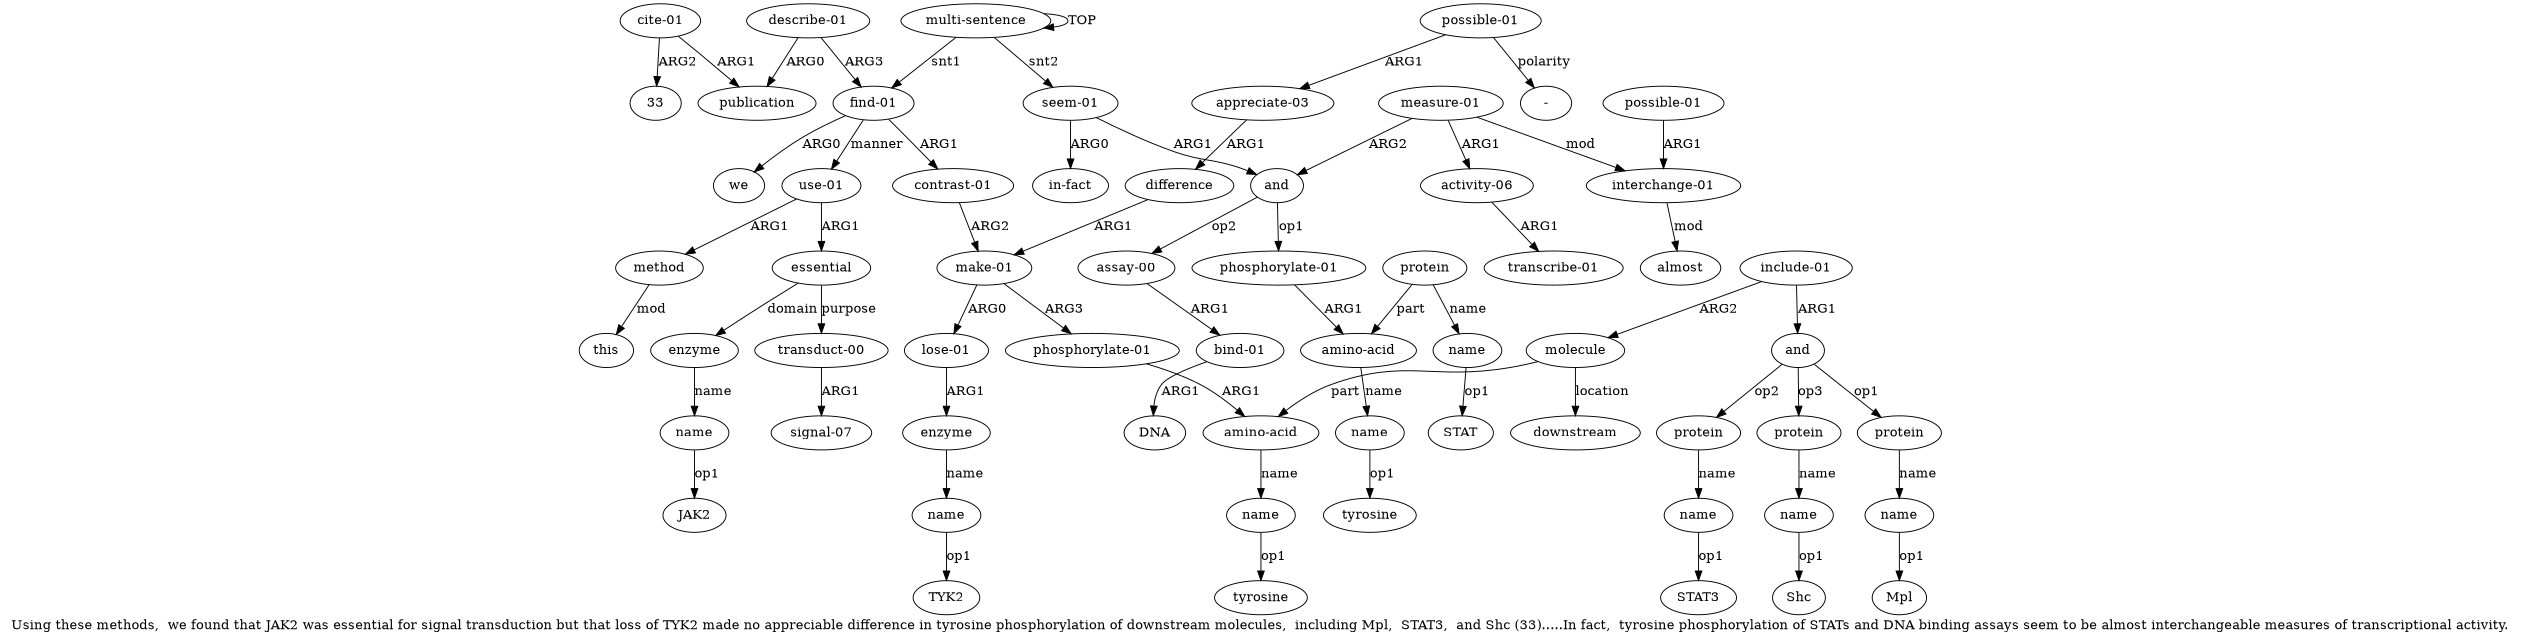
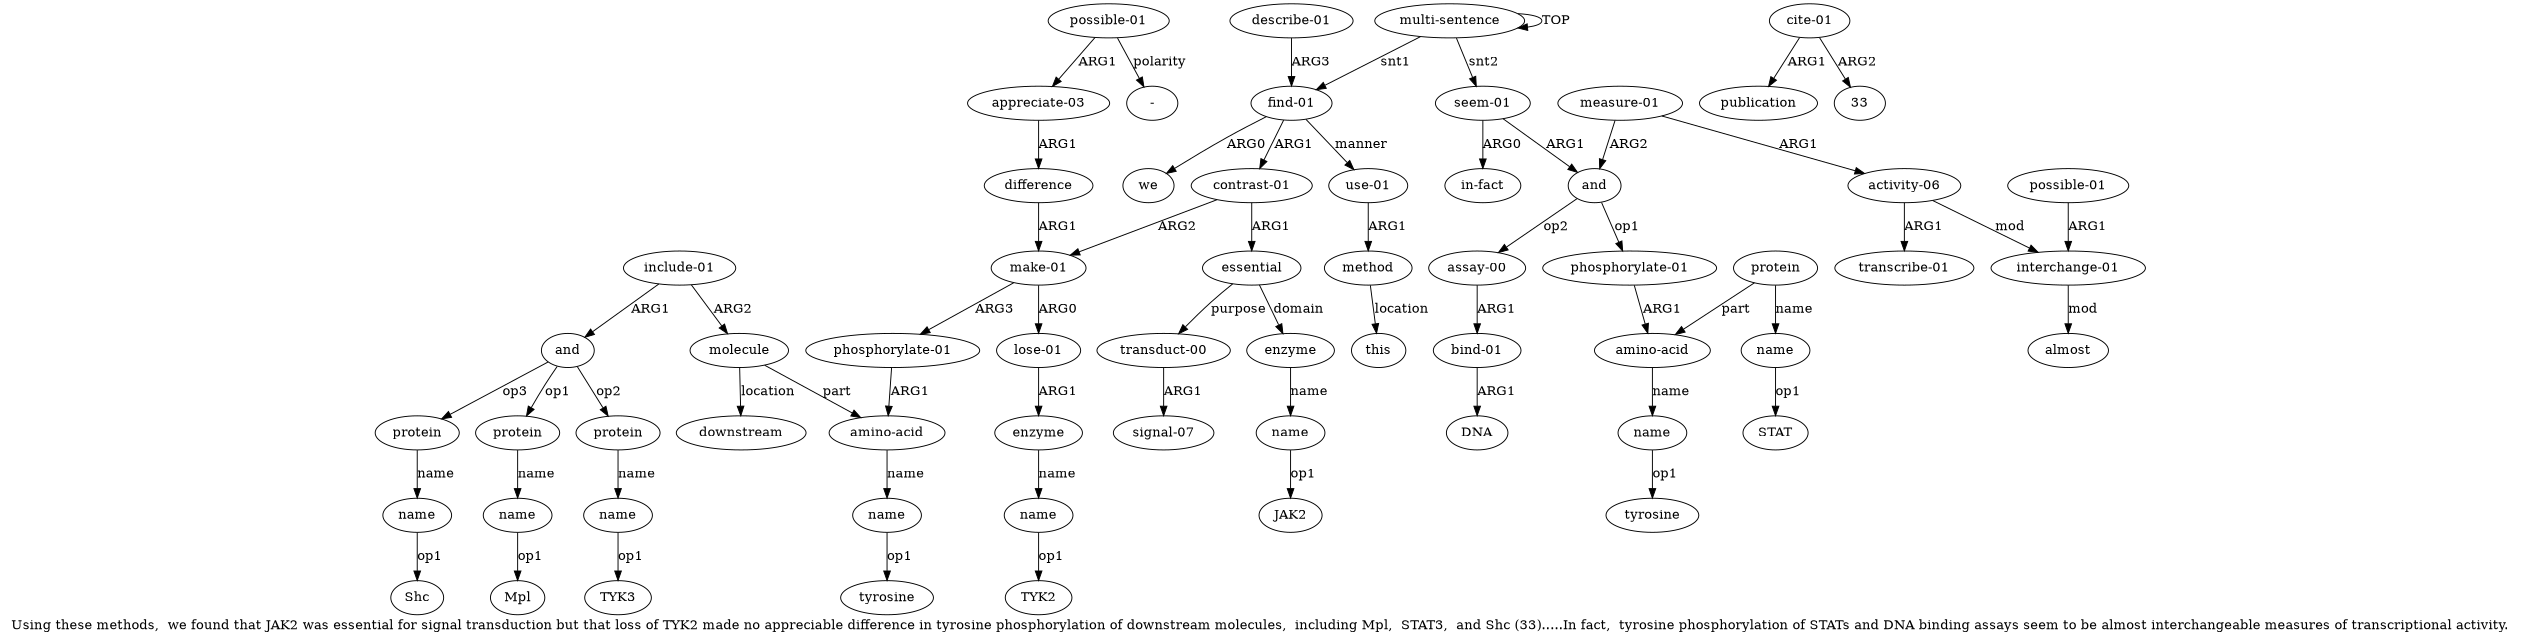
(785, 58) -> none
(1546, 142) -> (1981, 224)
(821, 222) -> (1252, 222)
(651, 309) -> (1402, 309)
(1699, 598) -> (618, 598)
